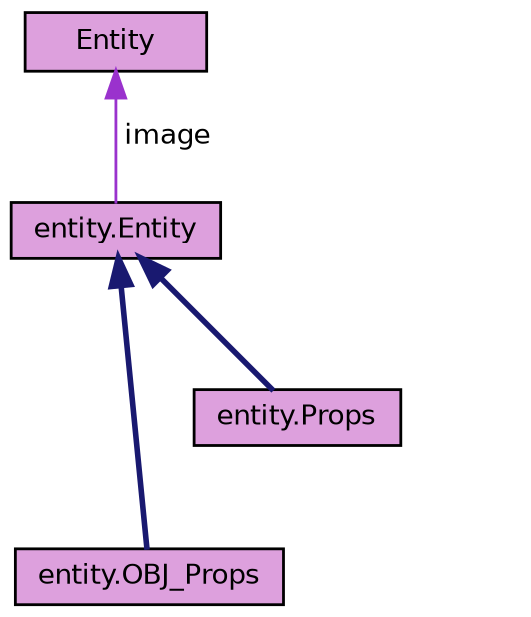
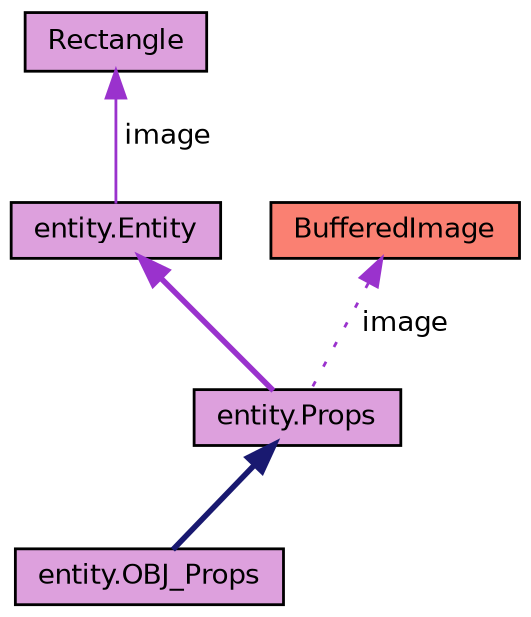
(116, 42) -> (116, 42)
none -> (395, 230)
(217, 334) -> (217, 334)
(134, 418) -> (214, 507)
